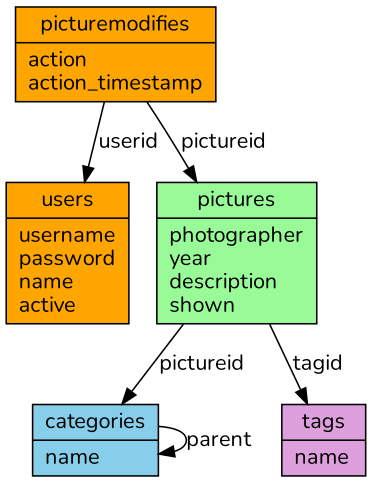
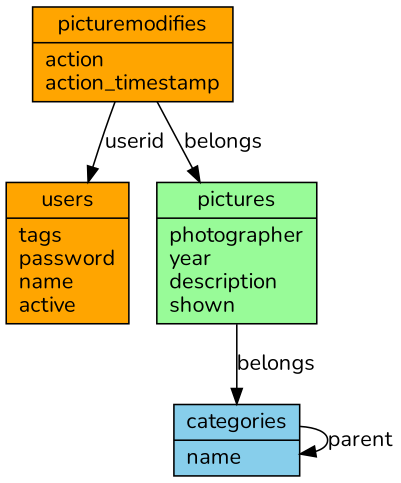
(224, 142) -> (224, 142)
(68, 235) -> (40, 235)
(202, 364) -> (276, 364)
(324, 440) -> none
